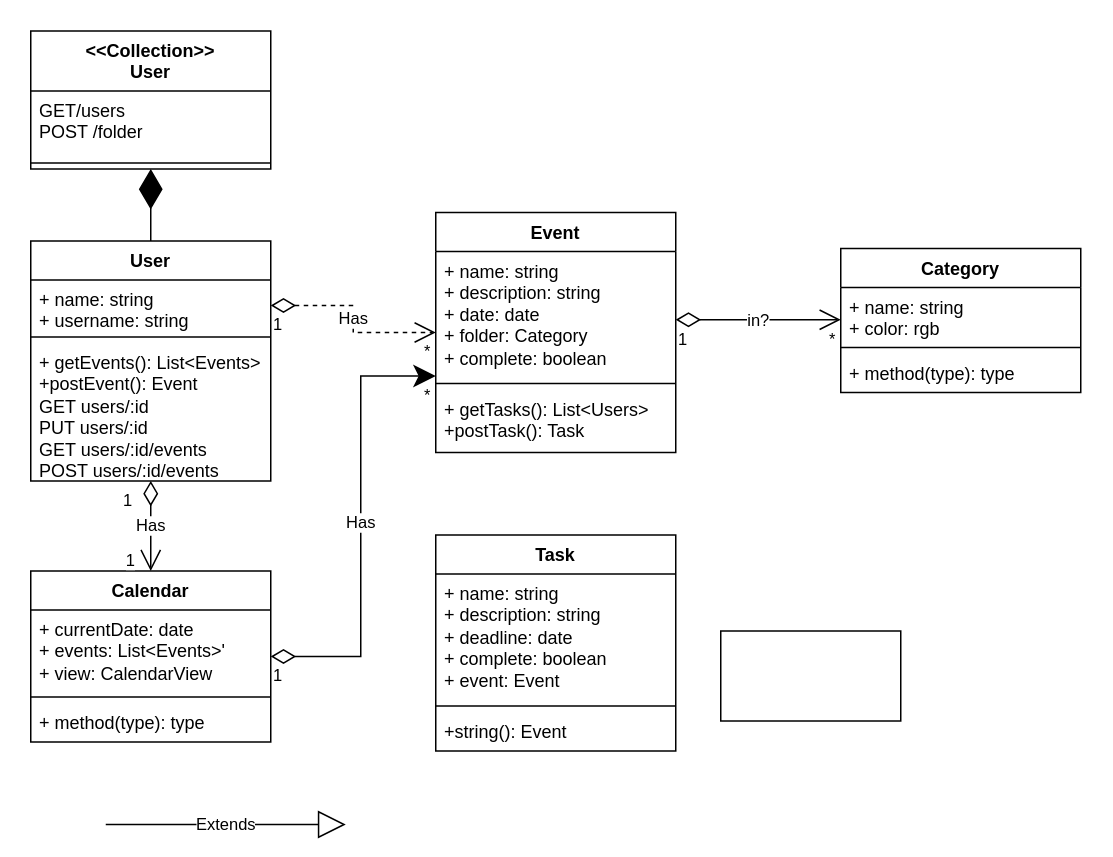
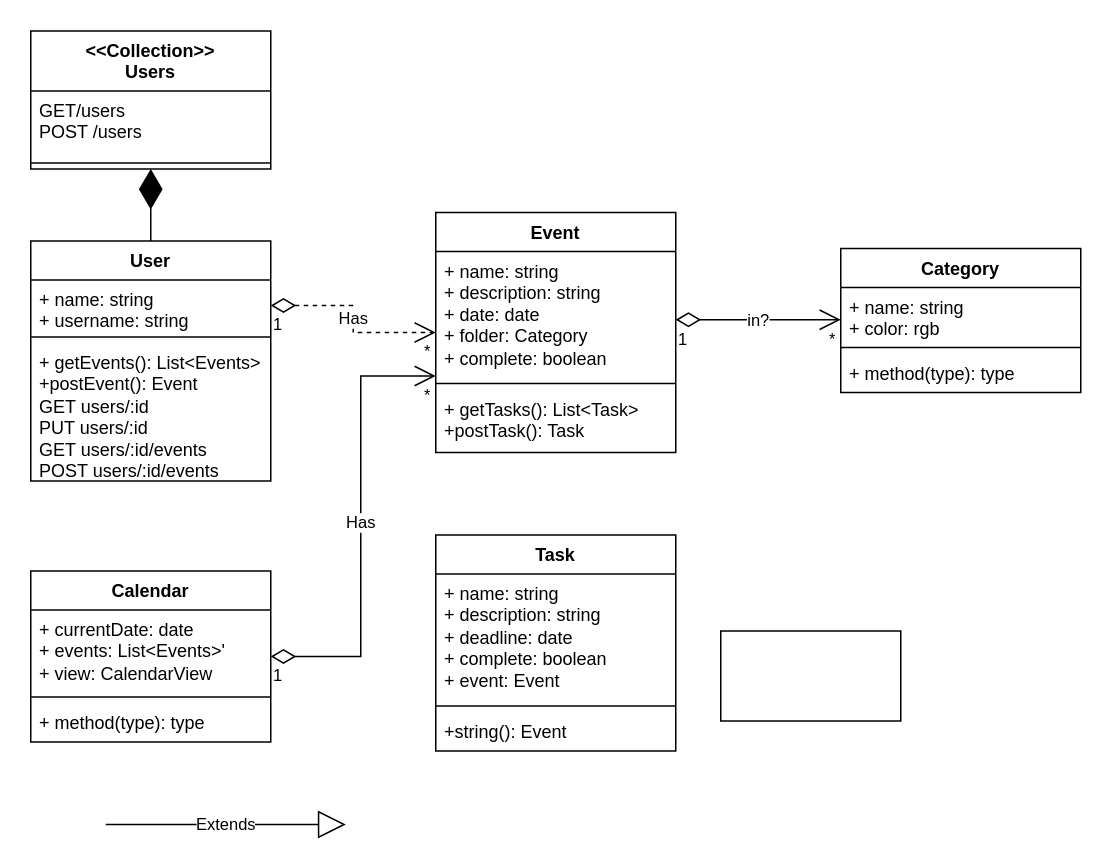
(151, 63) -> (151, 63)
(96, 123) -> (93, 123)
(417, 376) -> (422, 376)
(557, 432) -> (556, 421)
(151, 536) -> none
